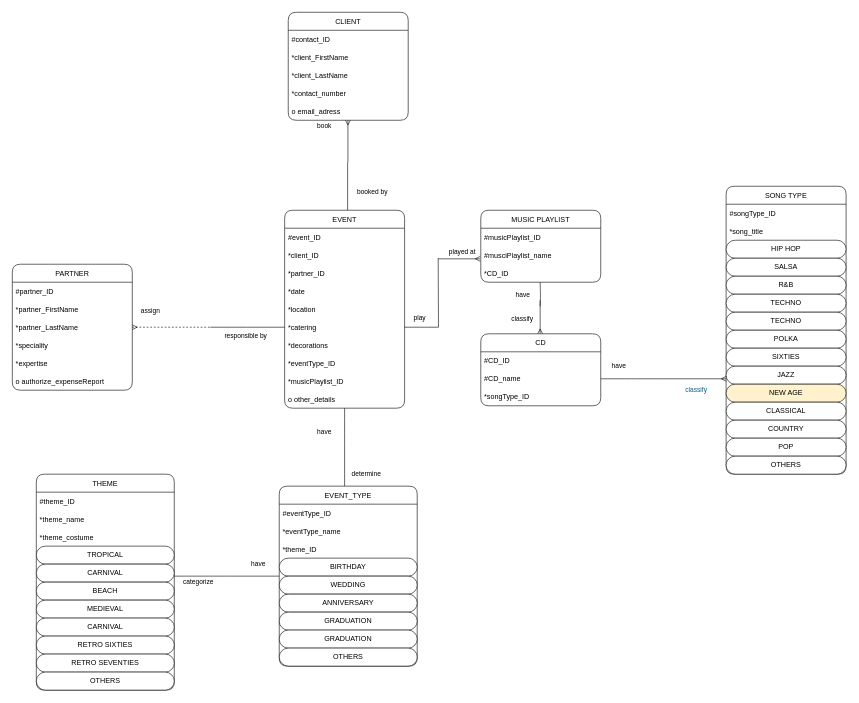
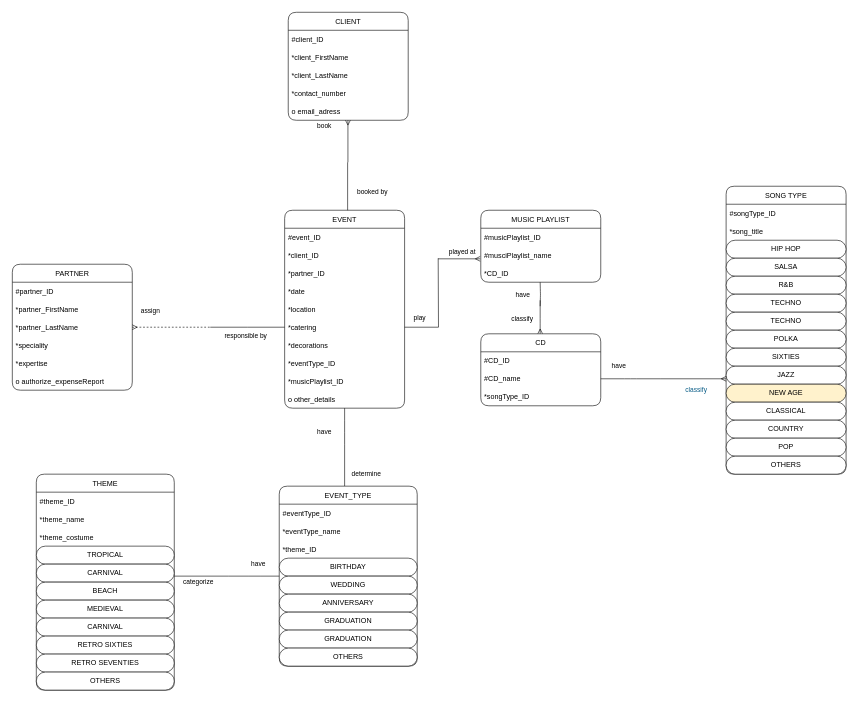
(314, 40) -> (310, 40)
